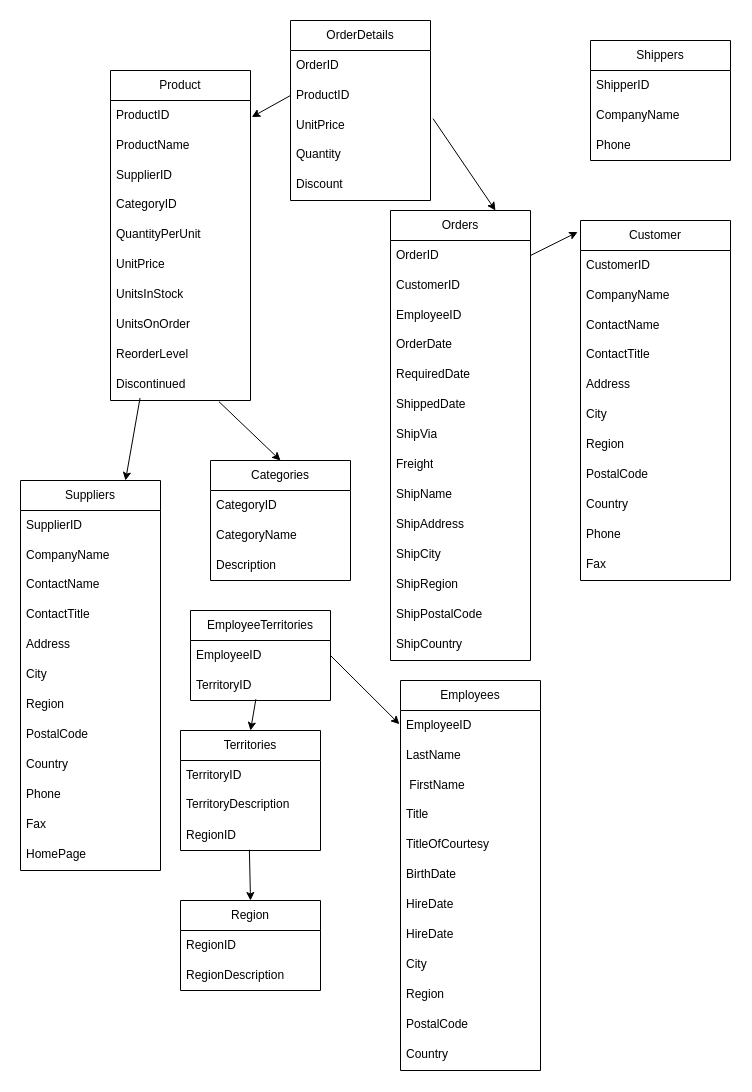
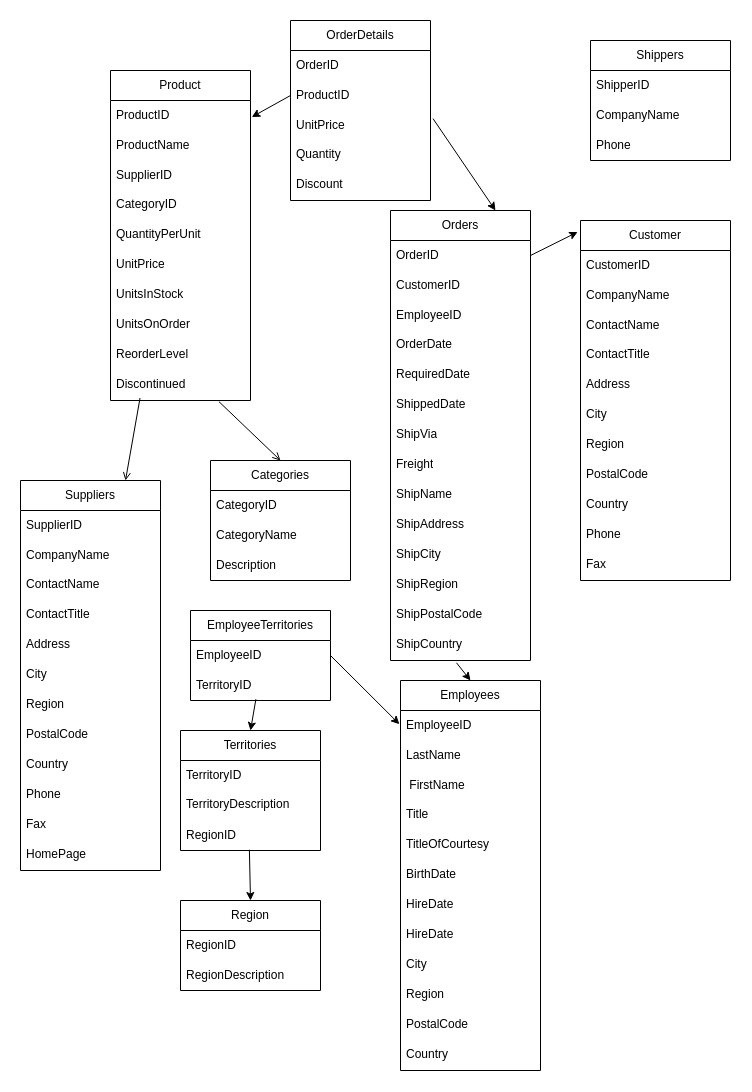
(274, 455) -> (276, 456)
(127, 472) -> (127, 474)
none -> (461, 669)
